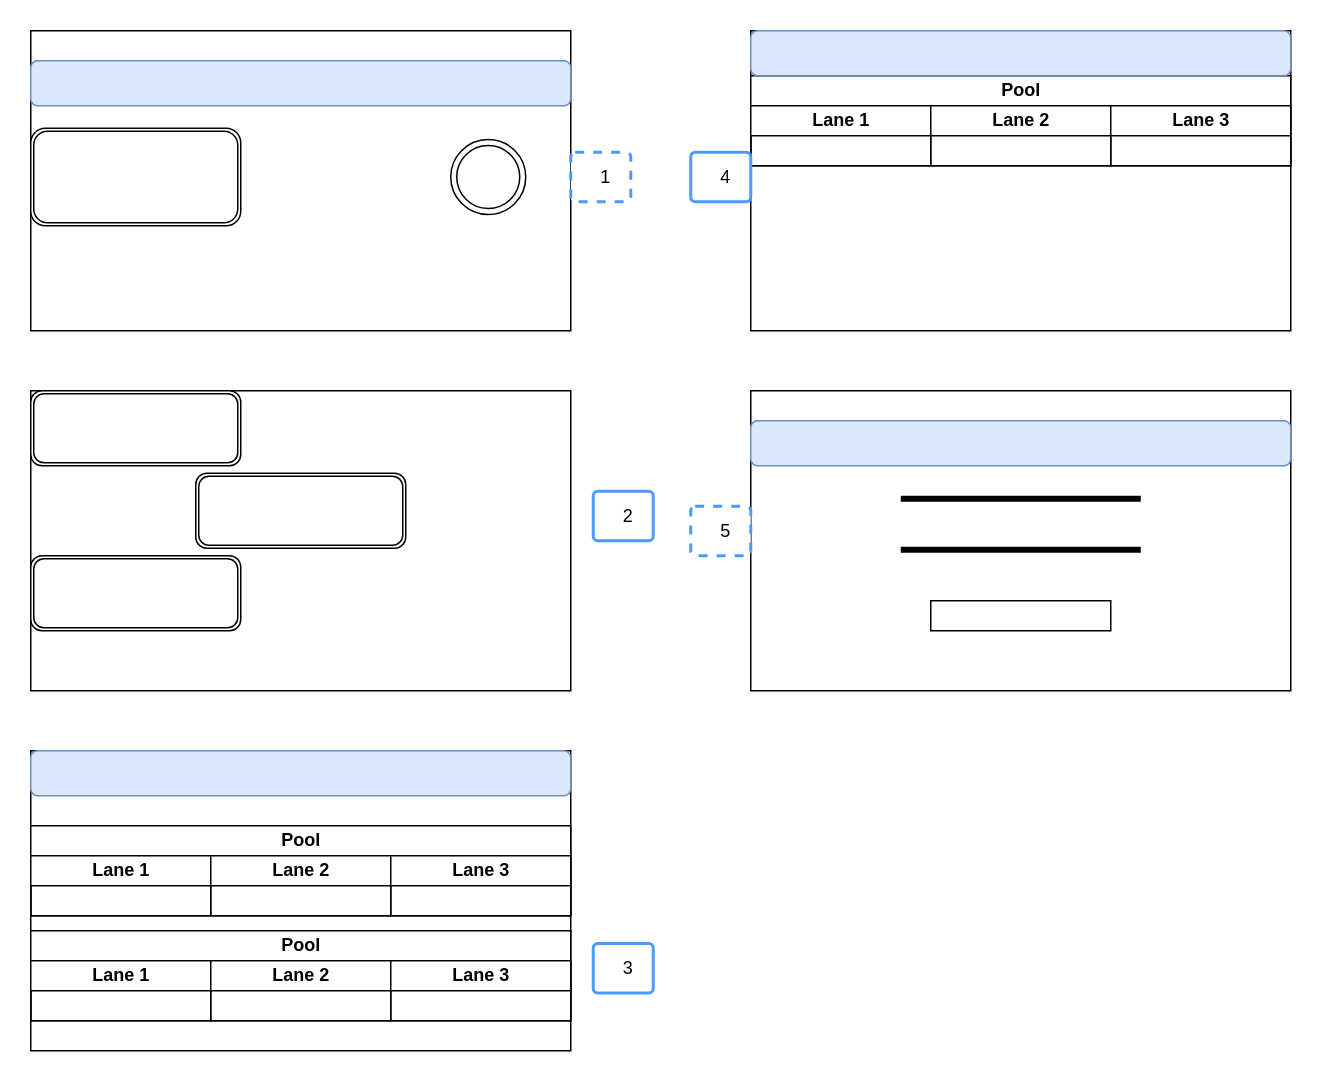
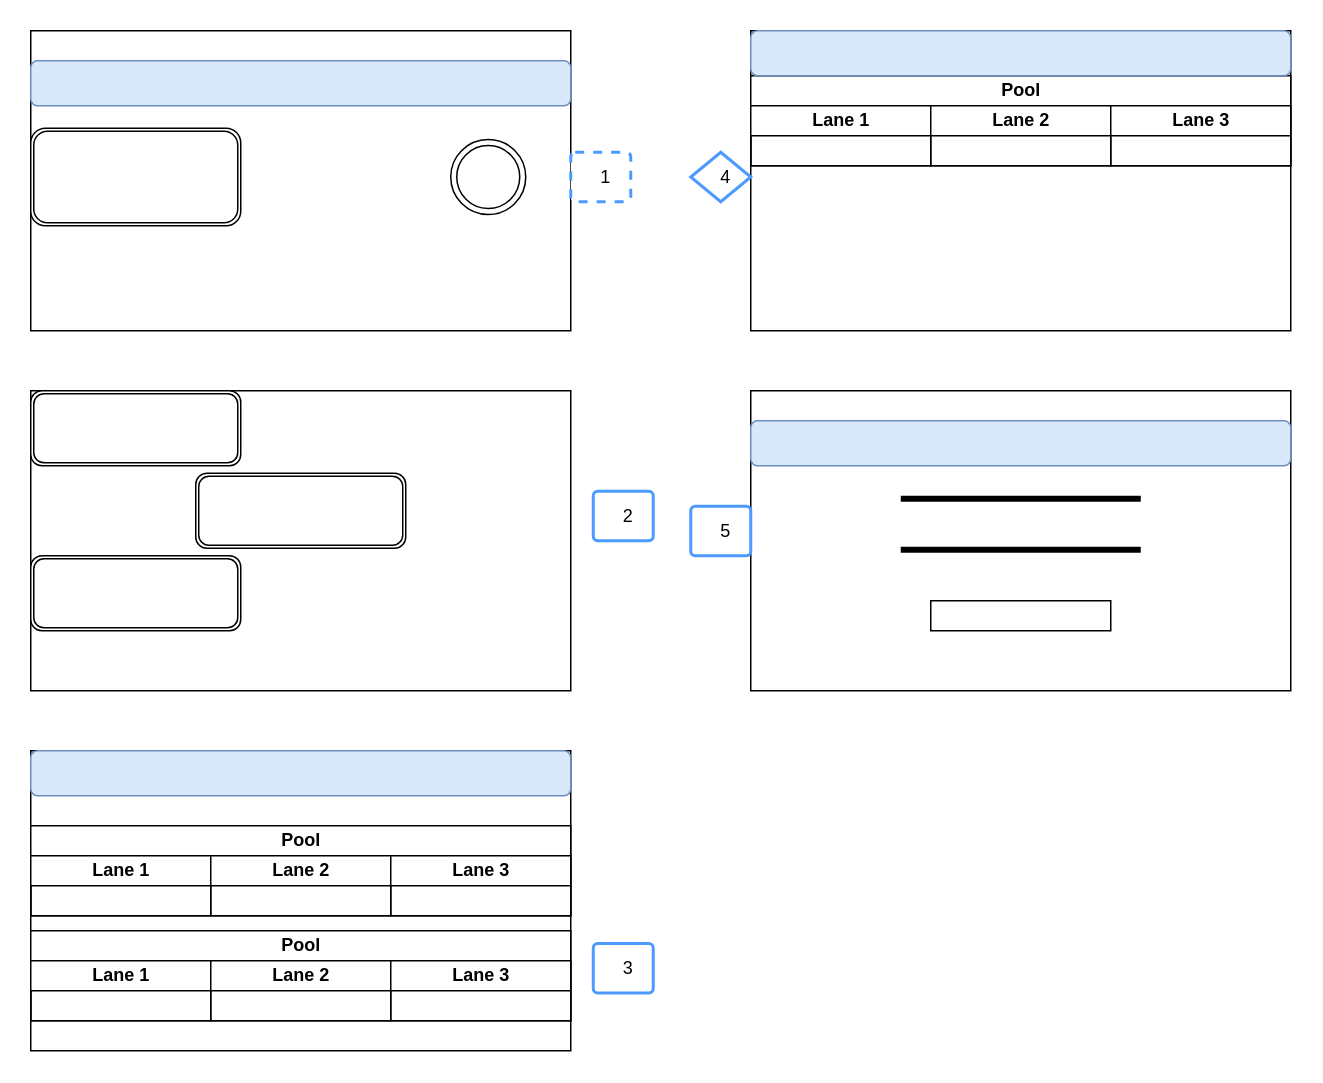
(721, 177) -> (721, 177)
(721, 531) -> (721, 531)
